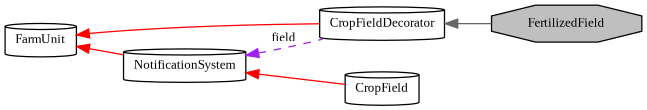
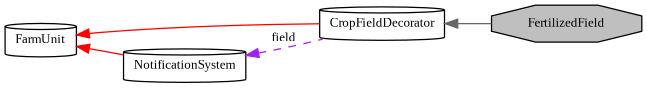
(382, 89) -> none
